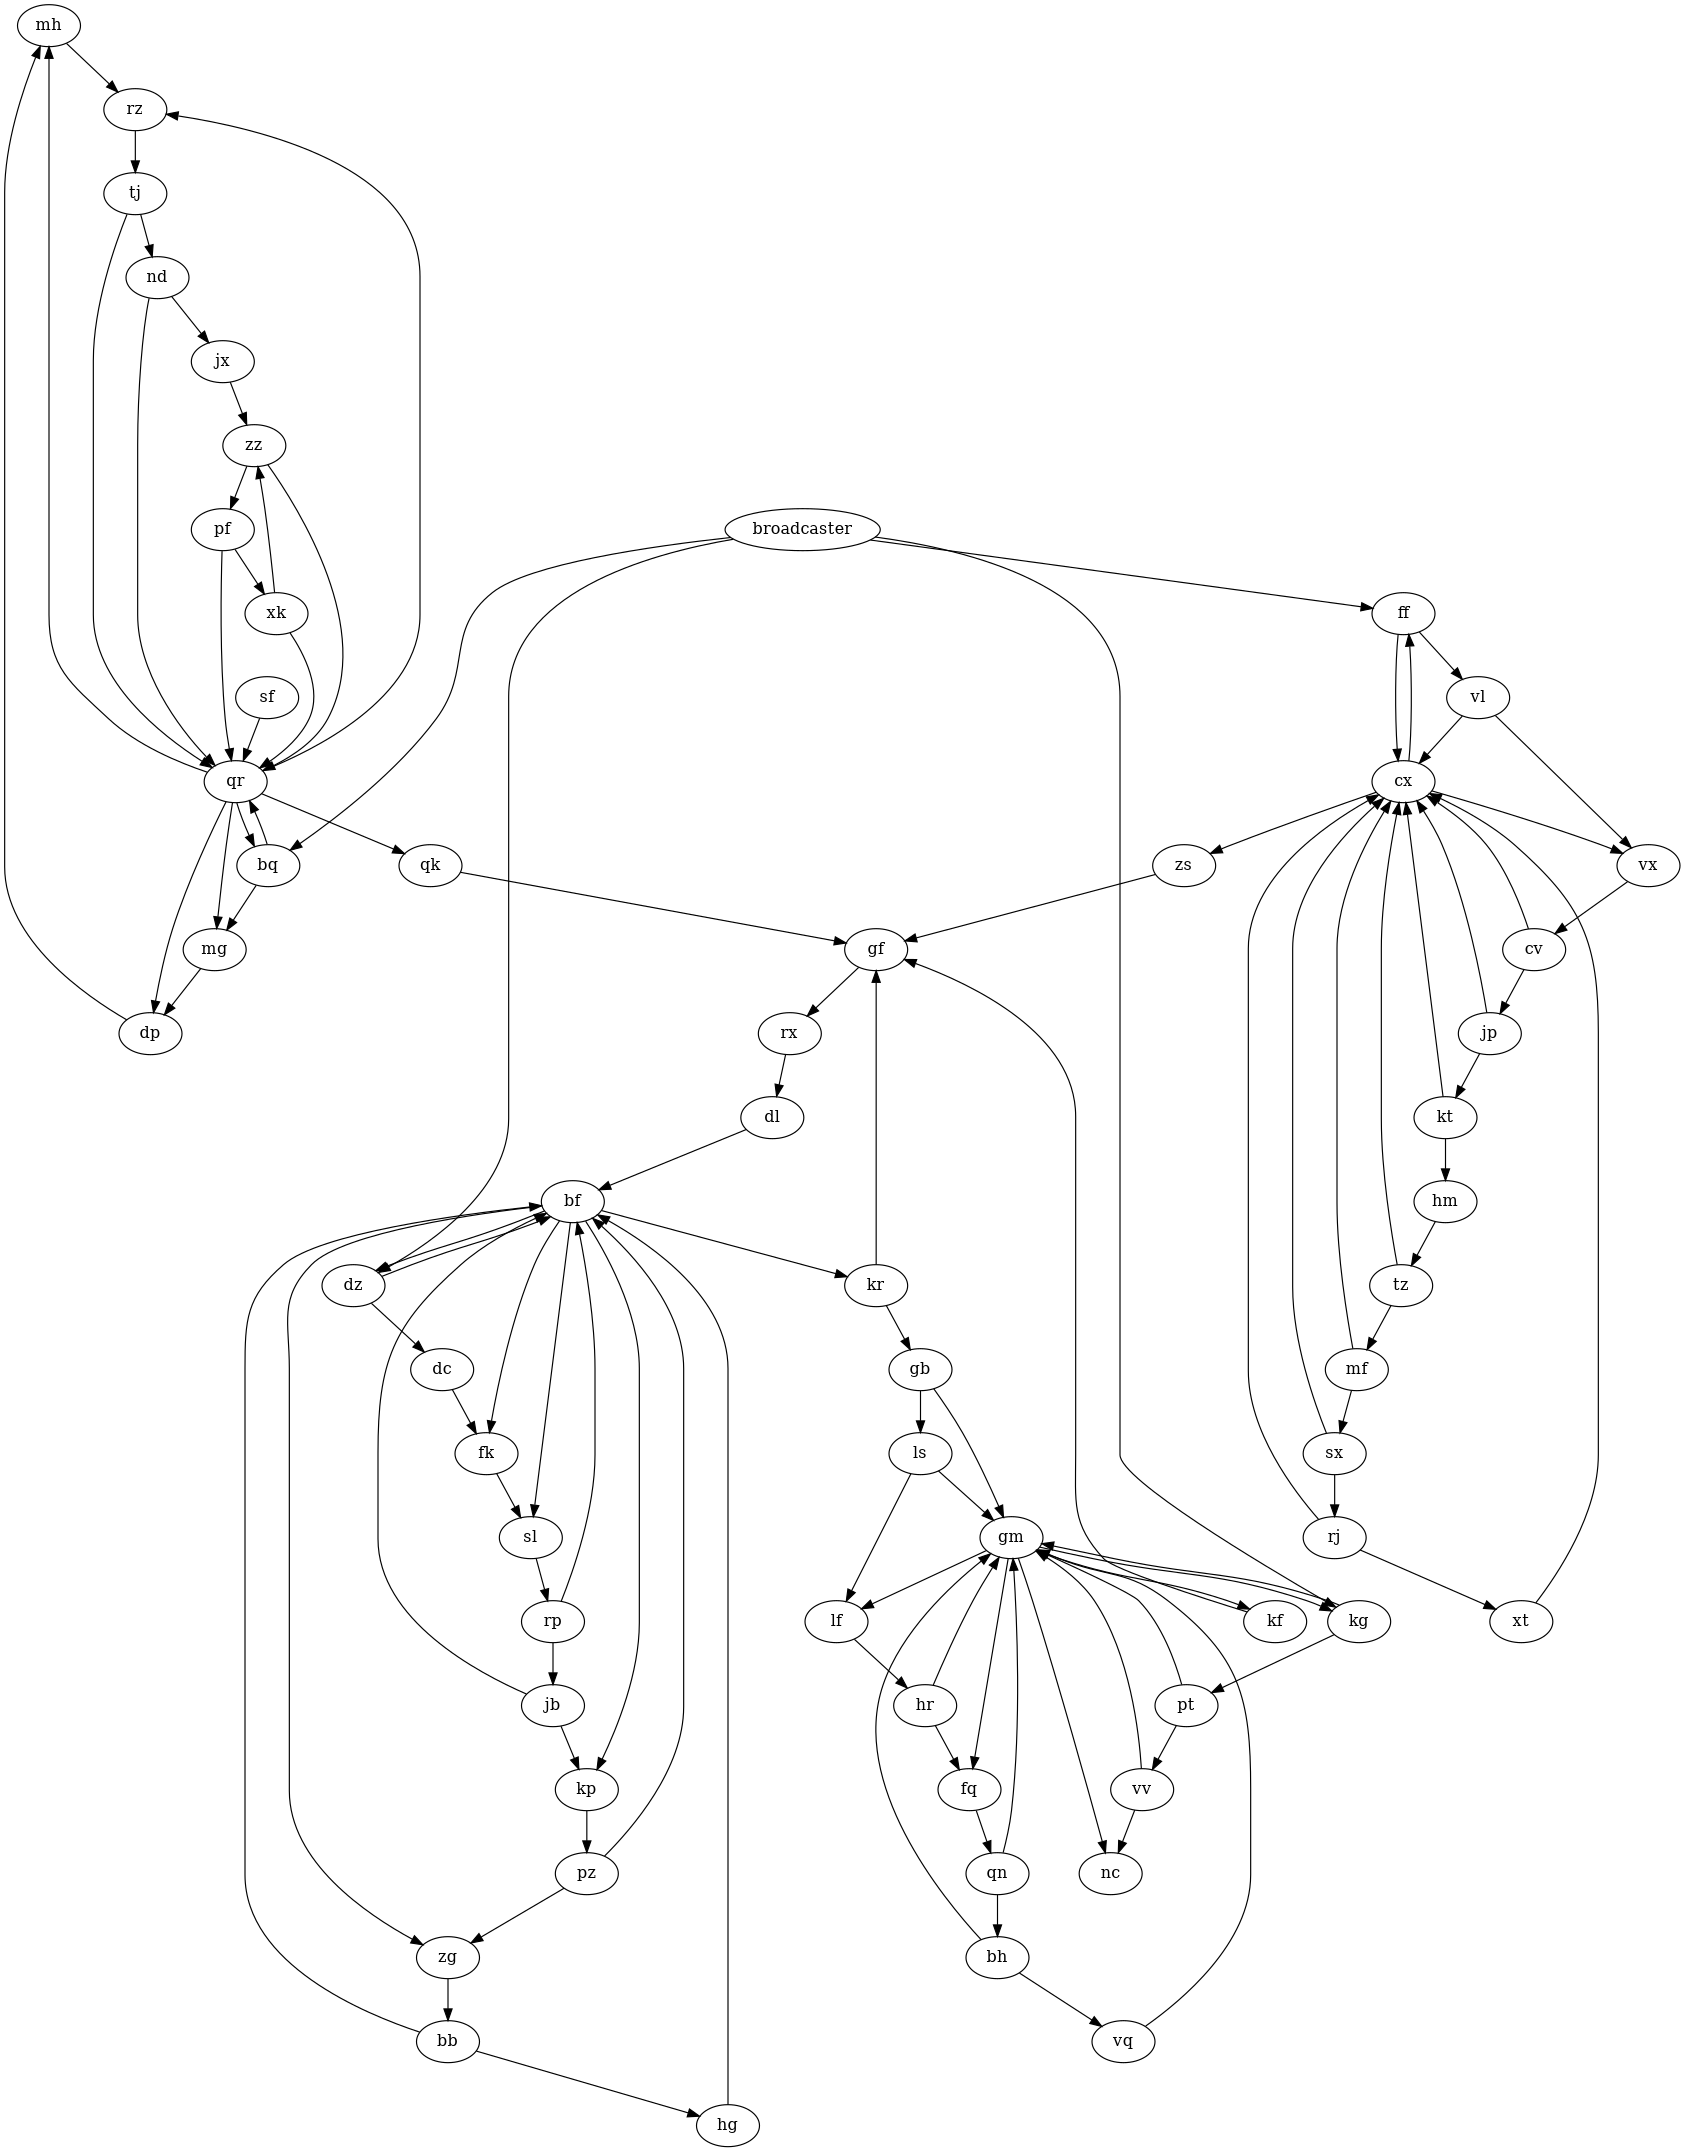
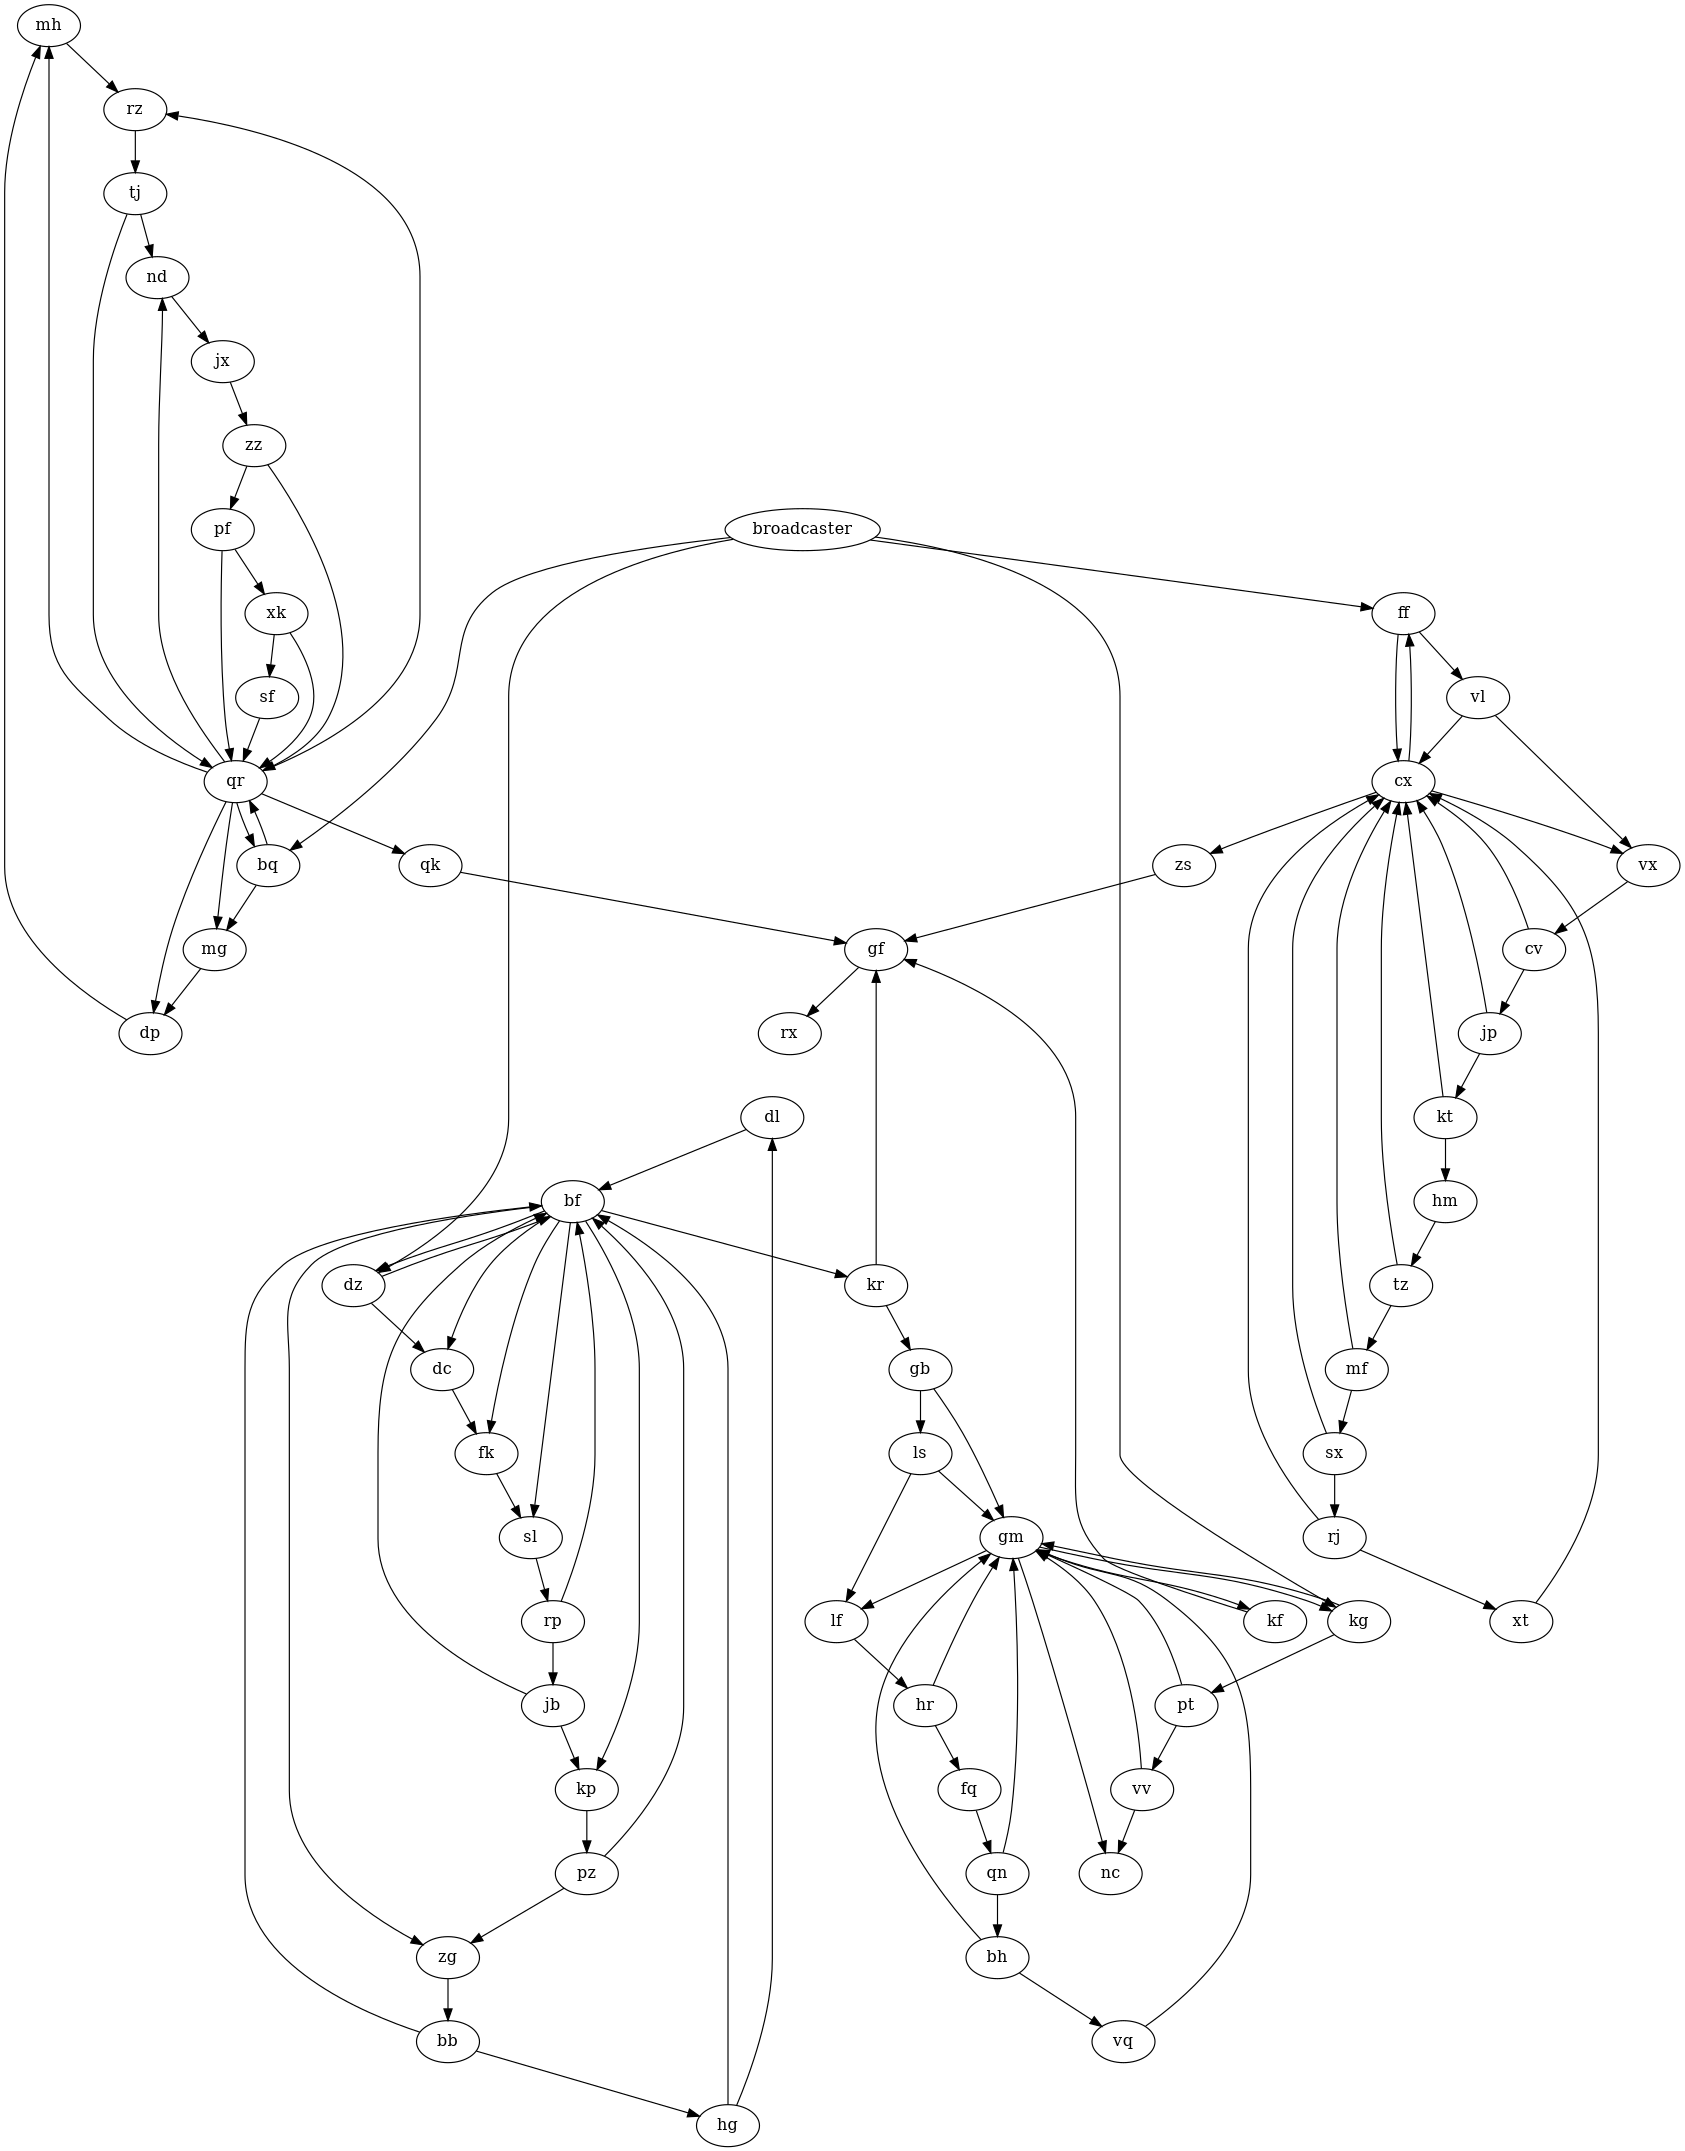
(268, 535) -> (272, 650)
(138, 537) -> (159, 545)
(782, 1070) -> (772, 1630)
none -> (488, 1267)
(991, 1658) -> none
